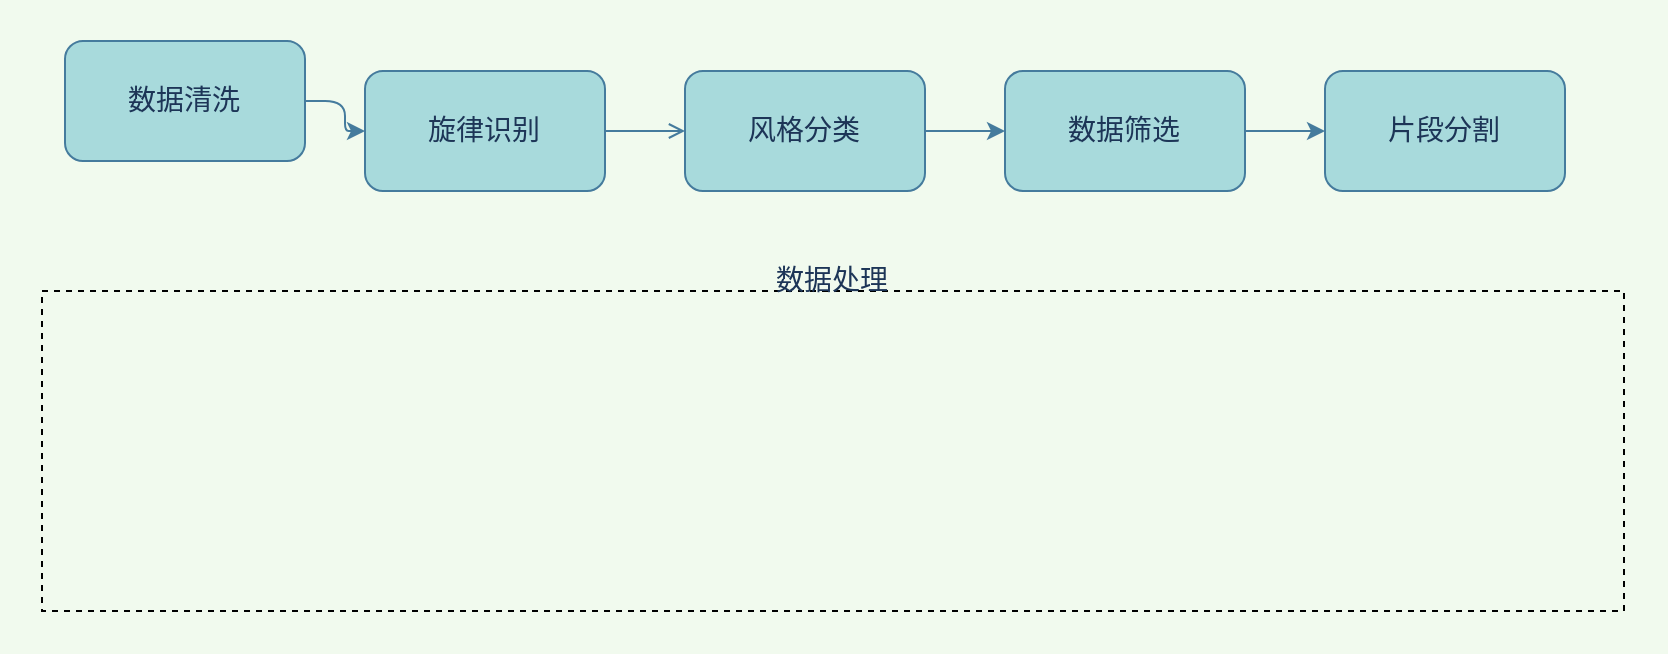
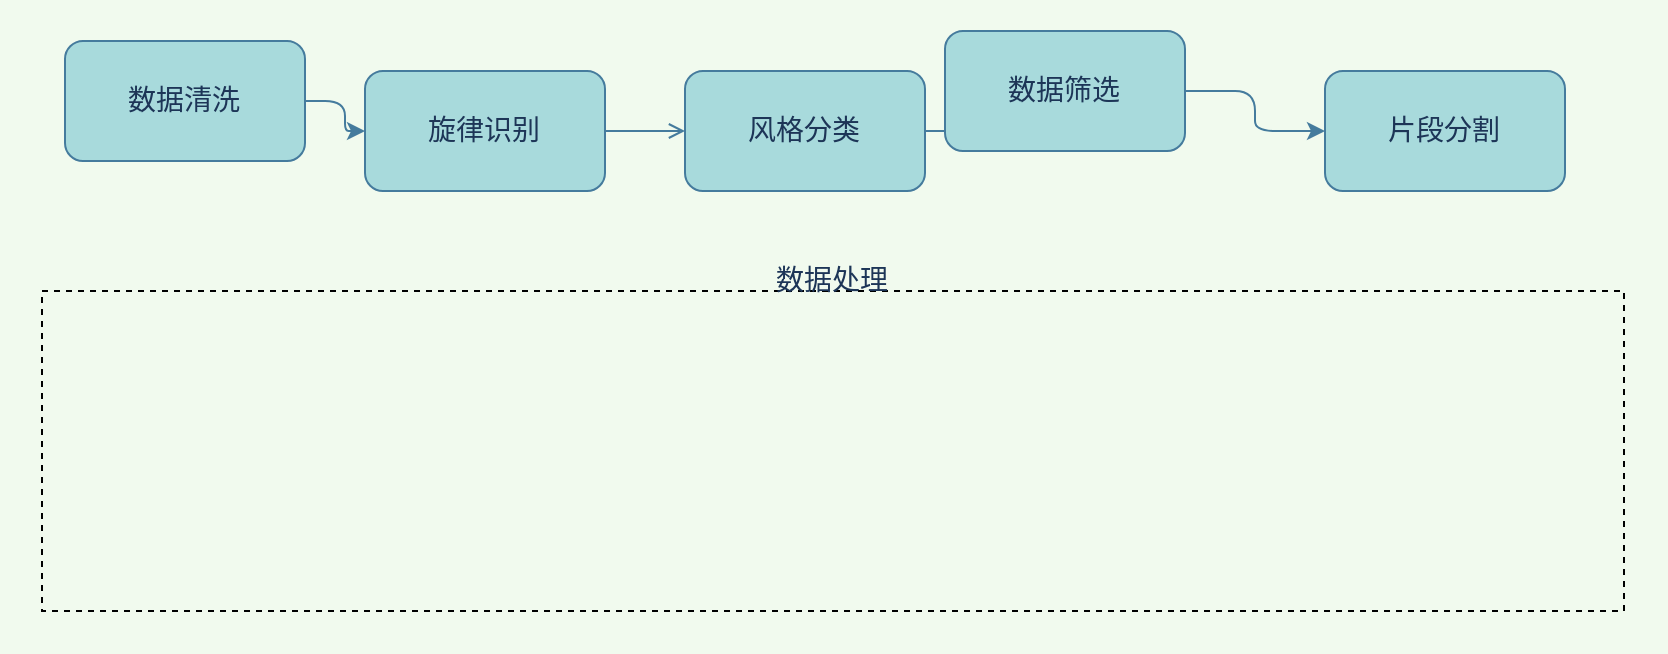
(1125, 131) -> (1065, 91)
